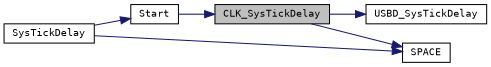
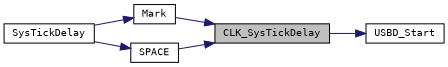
(155, 14) -> (155, 14)
(426, 14) -> (405, 33)
(352, 34) -> (192, 47)
